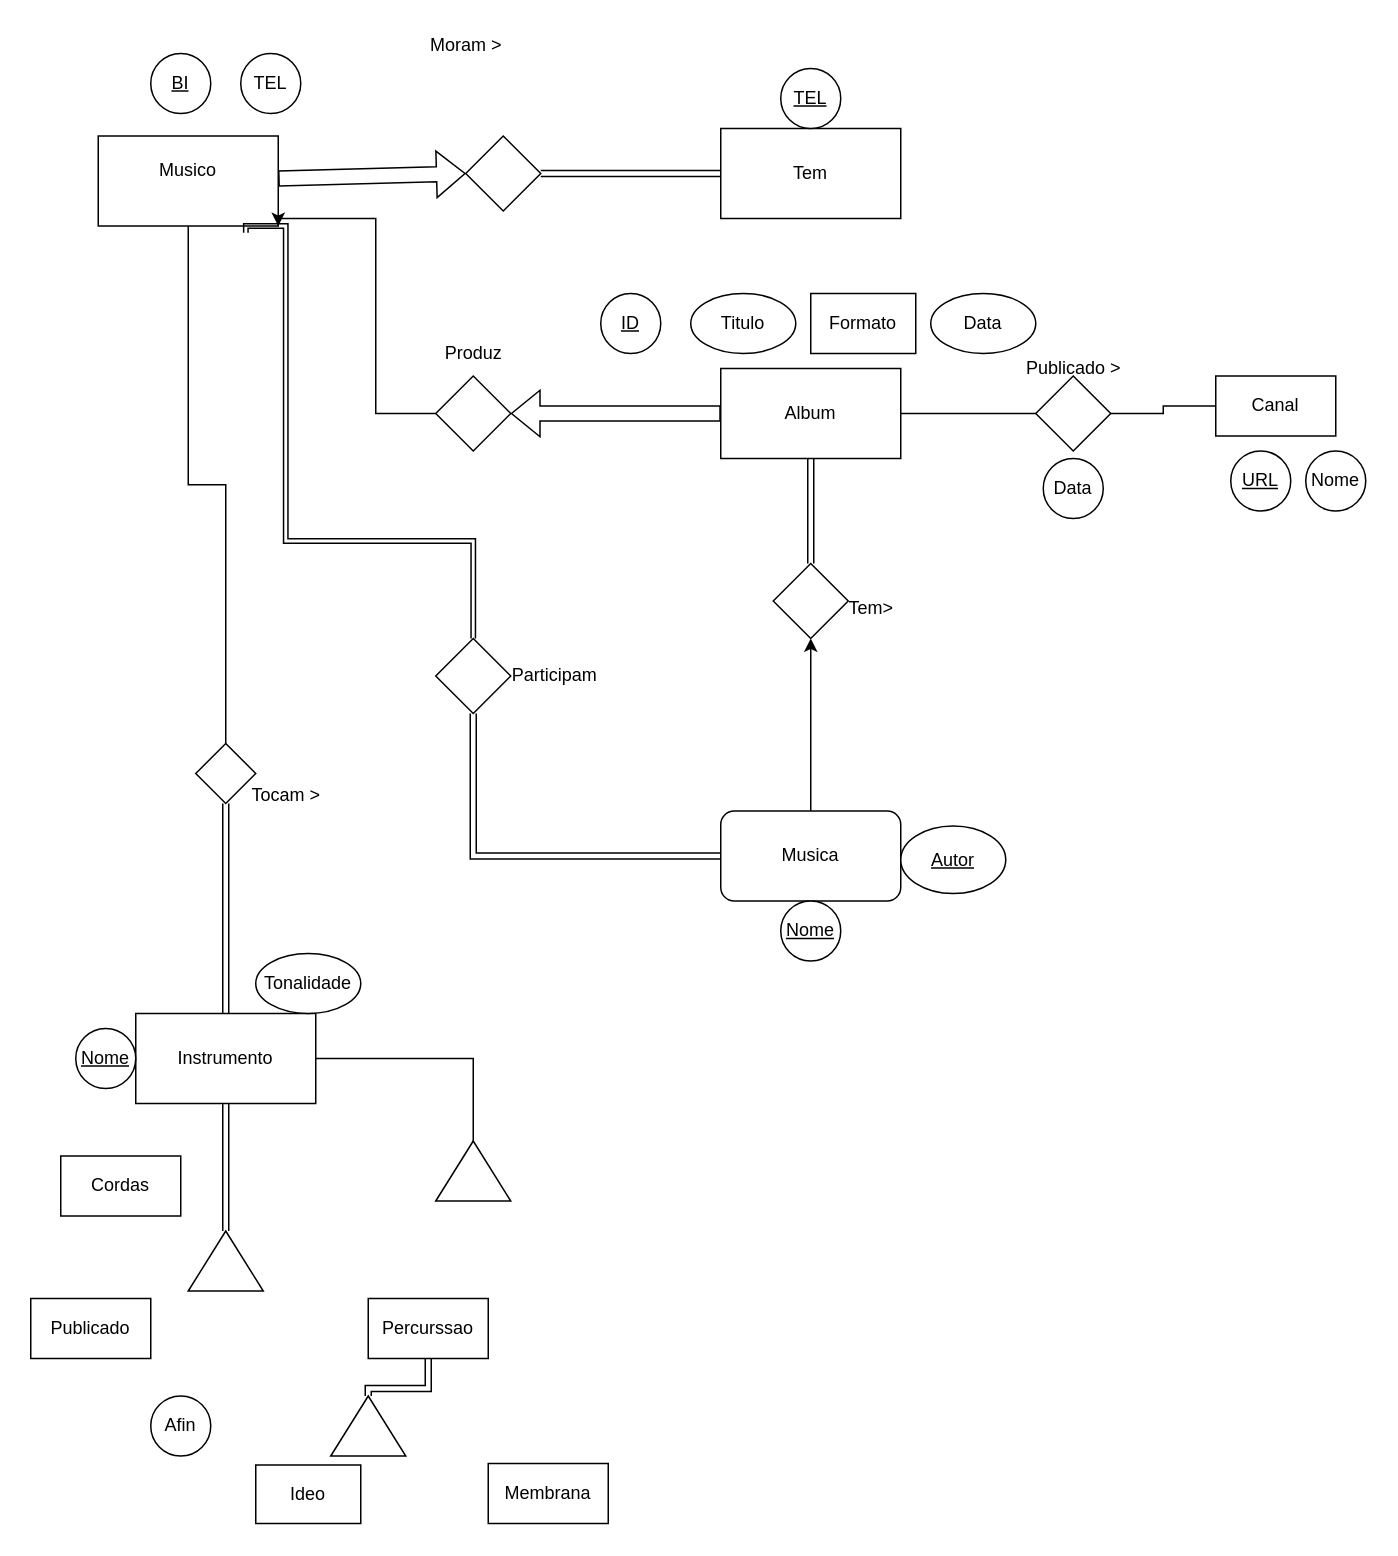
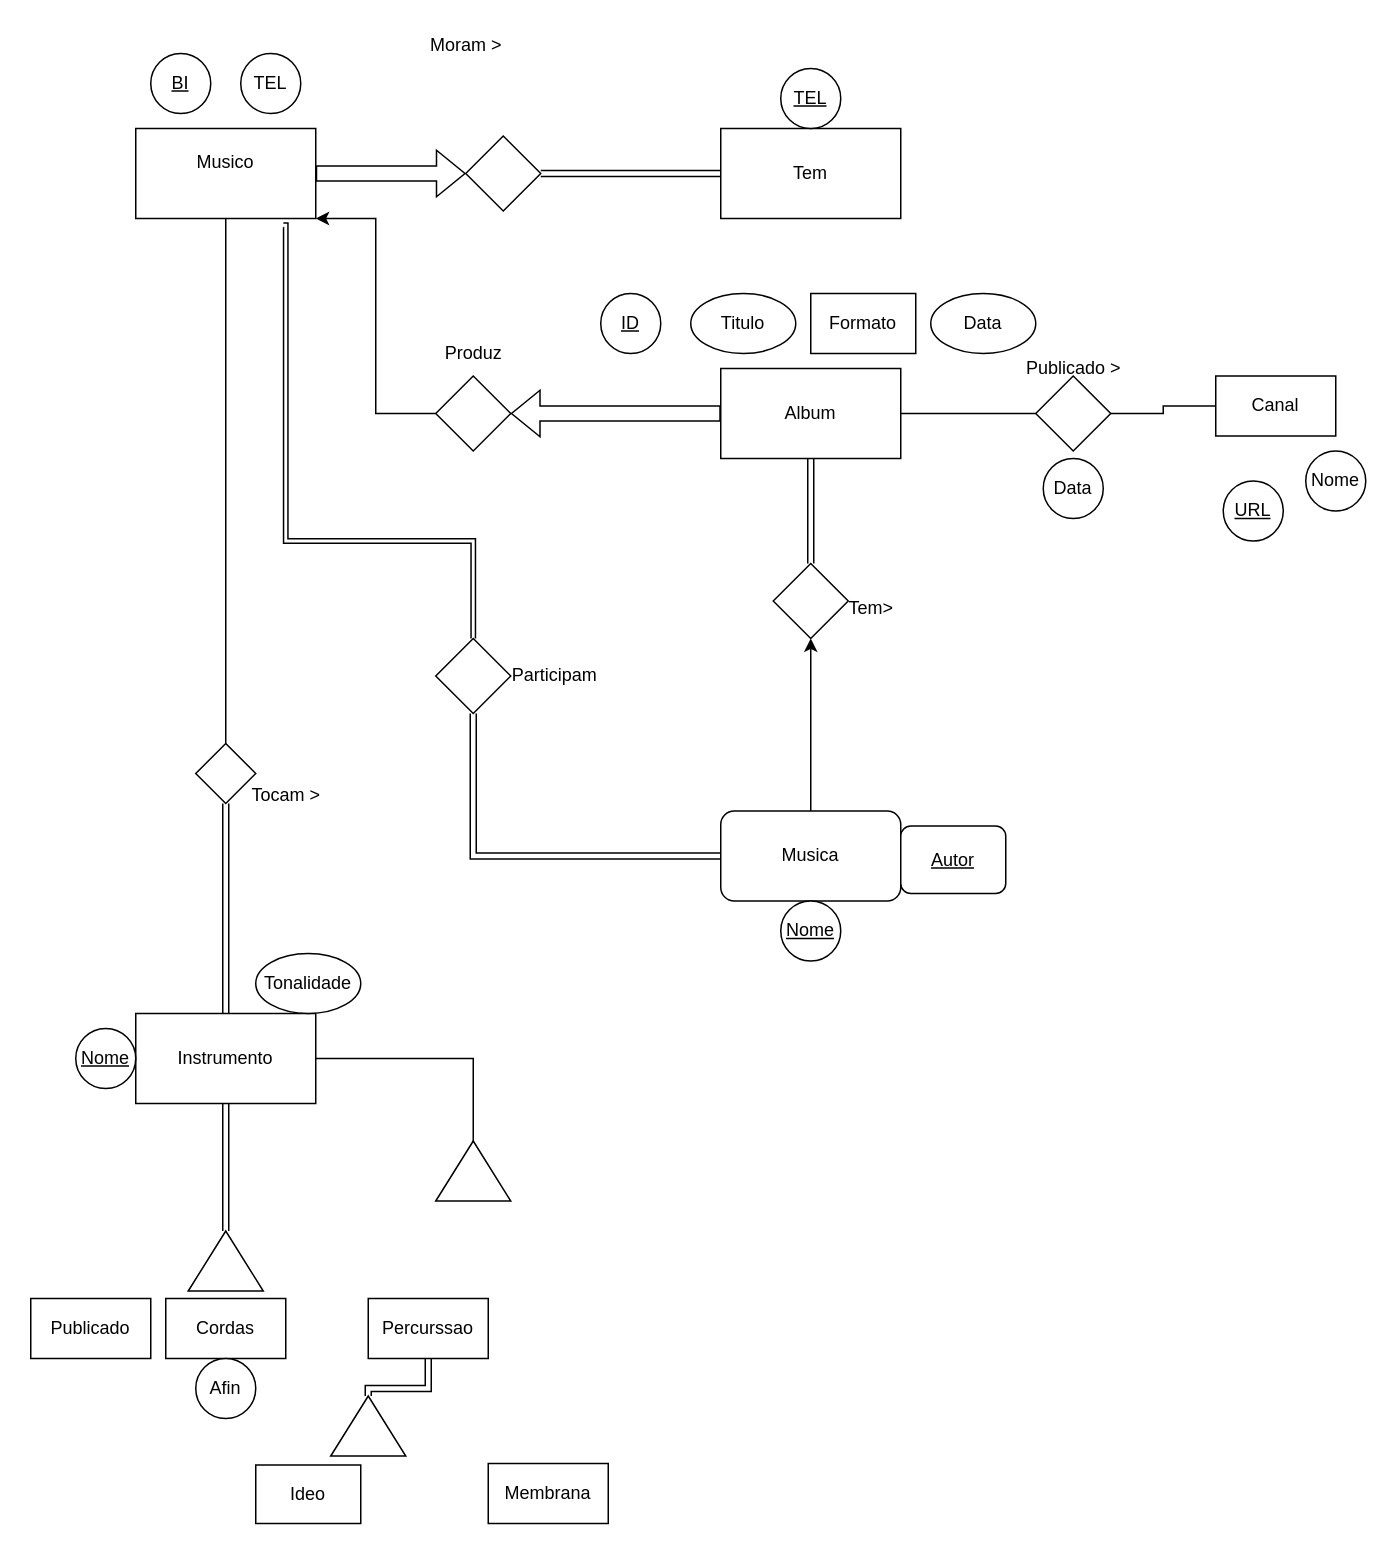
(188, 181) -> (226, 173)
(1261, 481) -> (1253, 511)
(953, 860) -> (953, 860)
(121, 1186) -> (226, 1328)
(181, 1426) -> (226, 1388)
